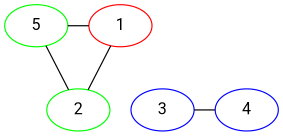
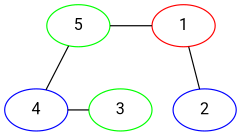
(57, 68) -> (57, 68)
(78, 110) -> (205, 110)
(163, 110) -> (120, 110)
